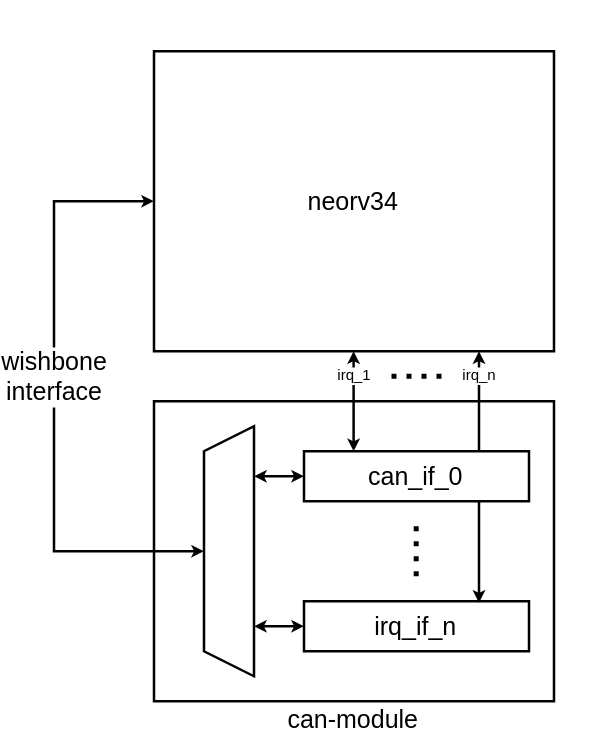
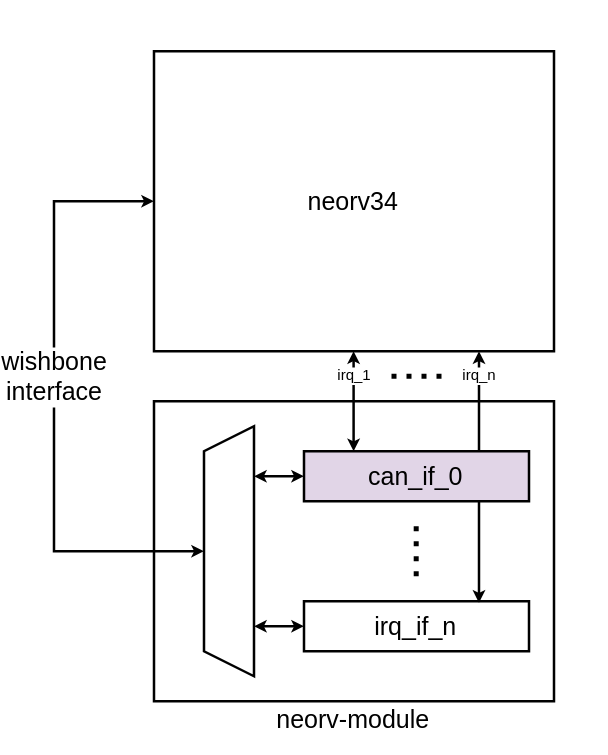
(416, 476) -> (416, 476)
(354, 721) -> (354, 721)
